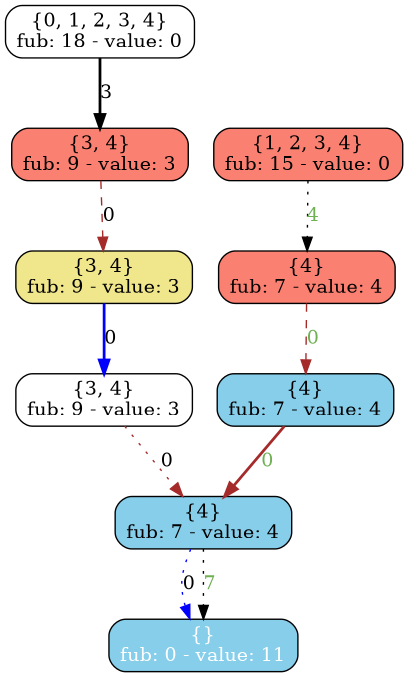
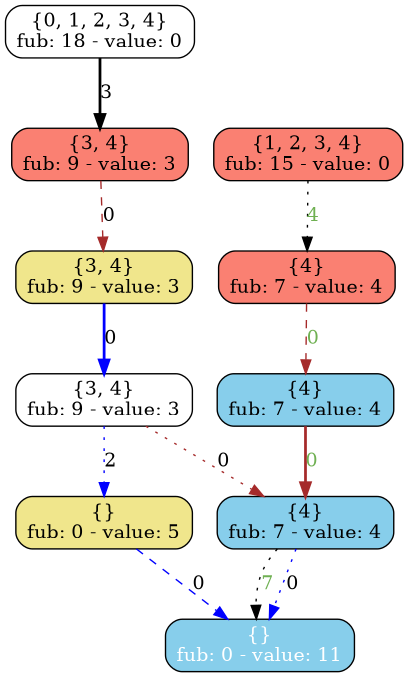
none -> (104, 523)
